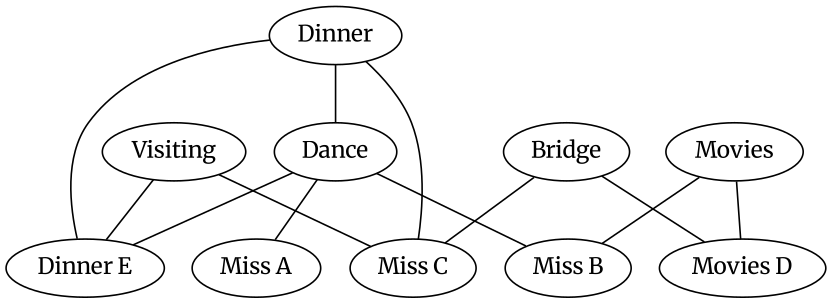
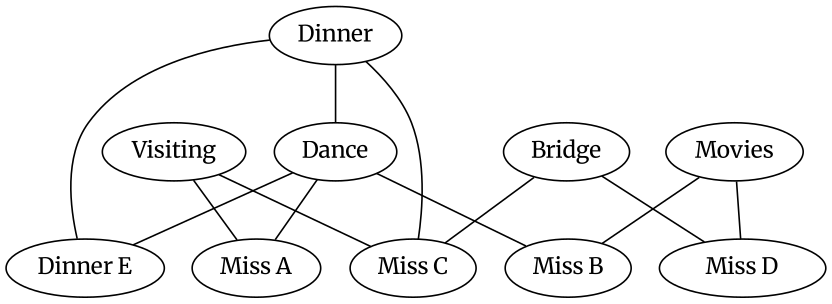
(130, 210) -> (221, 218)
(743, 268) -> (743, 268)
